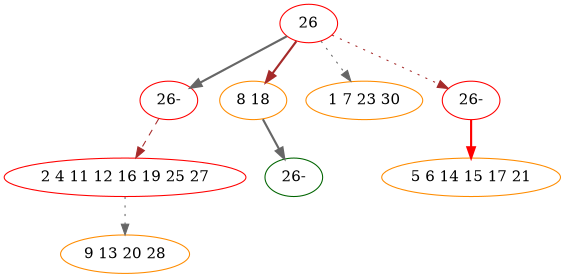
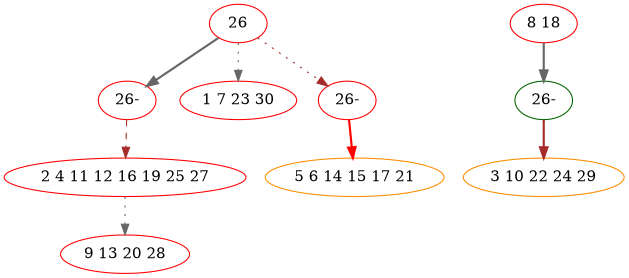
(284, 57) -> none
(253, 100) -> (544, 23)
(364, 100) -> (238, 100)
none -> (544, 177)
(125, 254) -> (125, 254)
